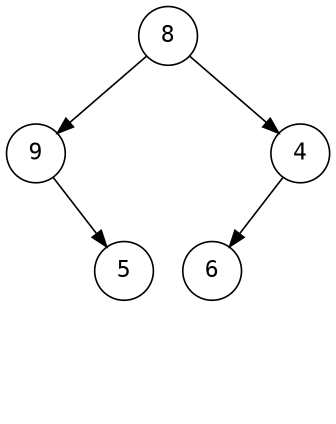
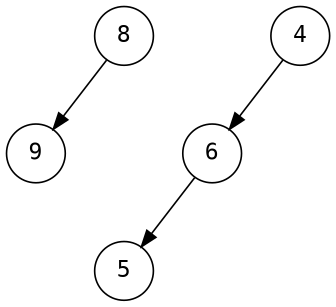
(228, 89) -> none
(75, 206) -> (173, 206)
